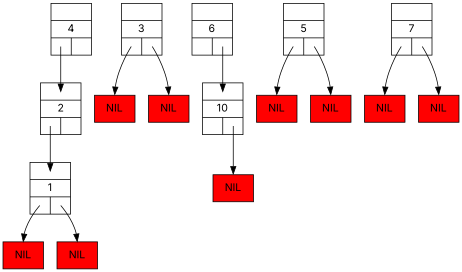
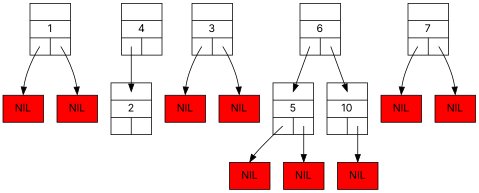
none -> (303, 65)
(50, 145) -> none
